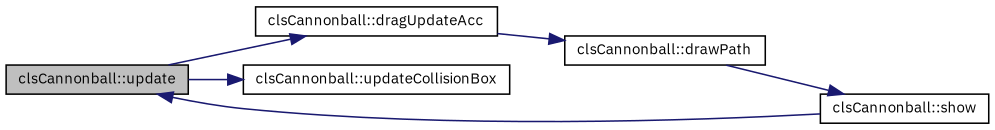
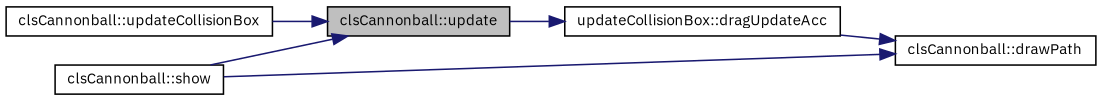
(377, 21) -> (703, 21)
(777, 78) -> (552, 66)
(208, 80) -> (292, 21)
